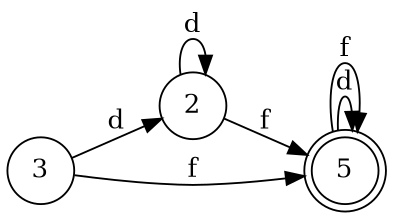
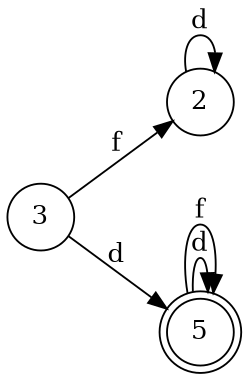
(117, 122) -> (117, 144)
(257, 133) -> none
(193, 170) -> (117, 255)
